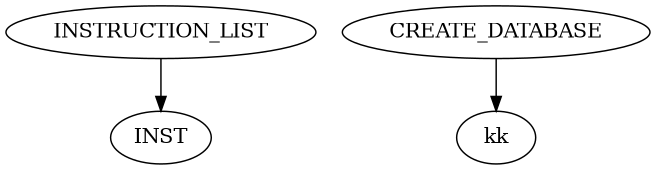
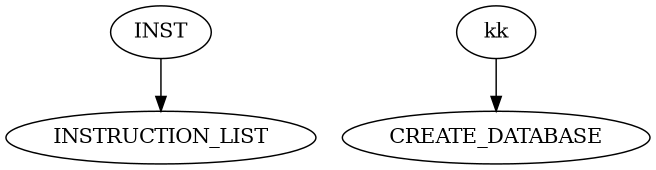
(161, 78) -> (161, 78)
(496, 78) -> (496, 78)
